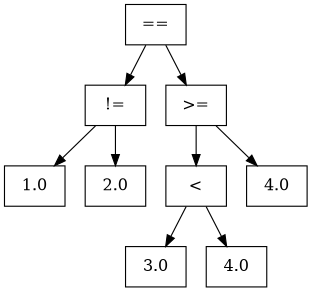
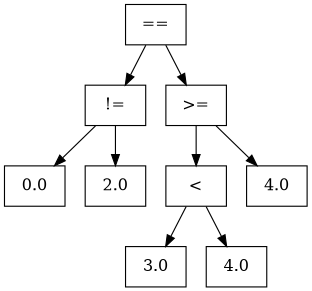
(35, 186) -> (35, 186)
